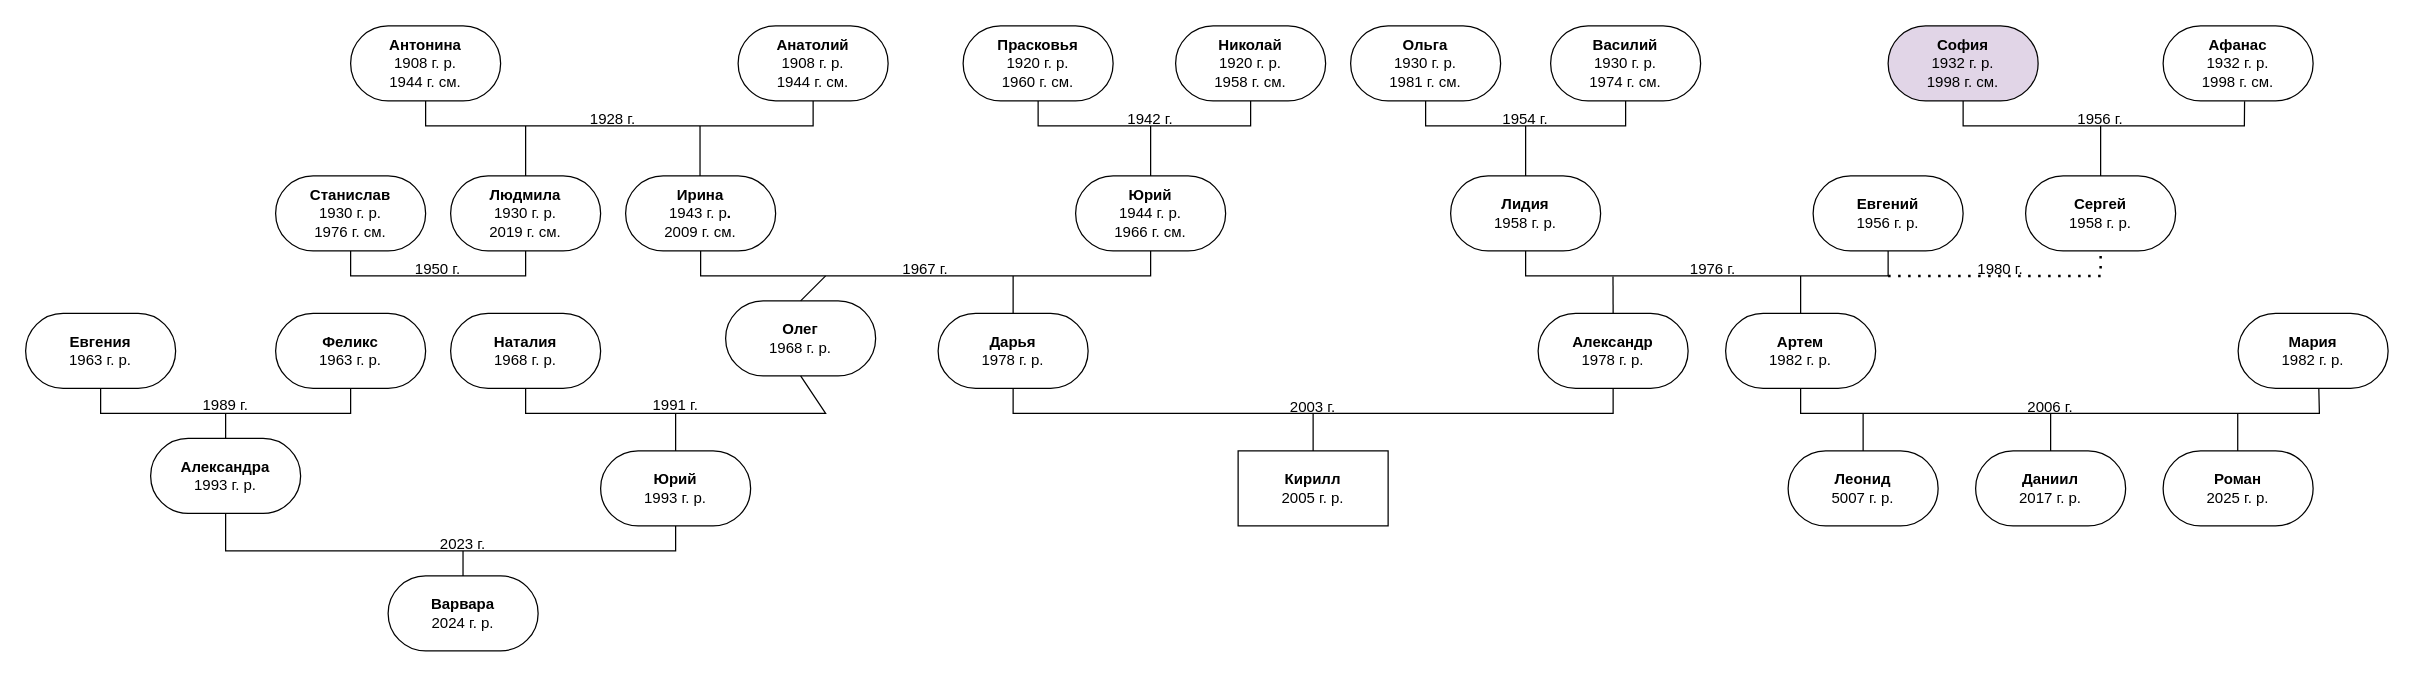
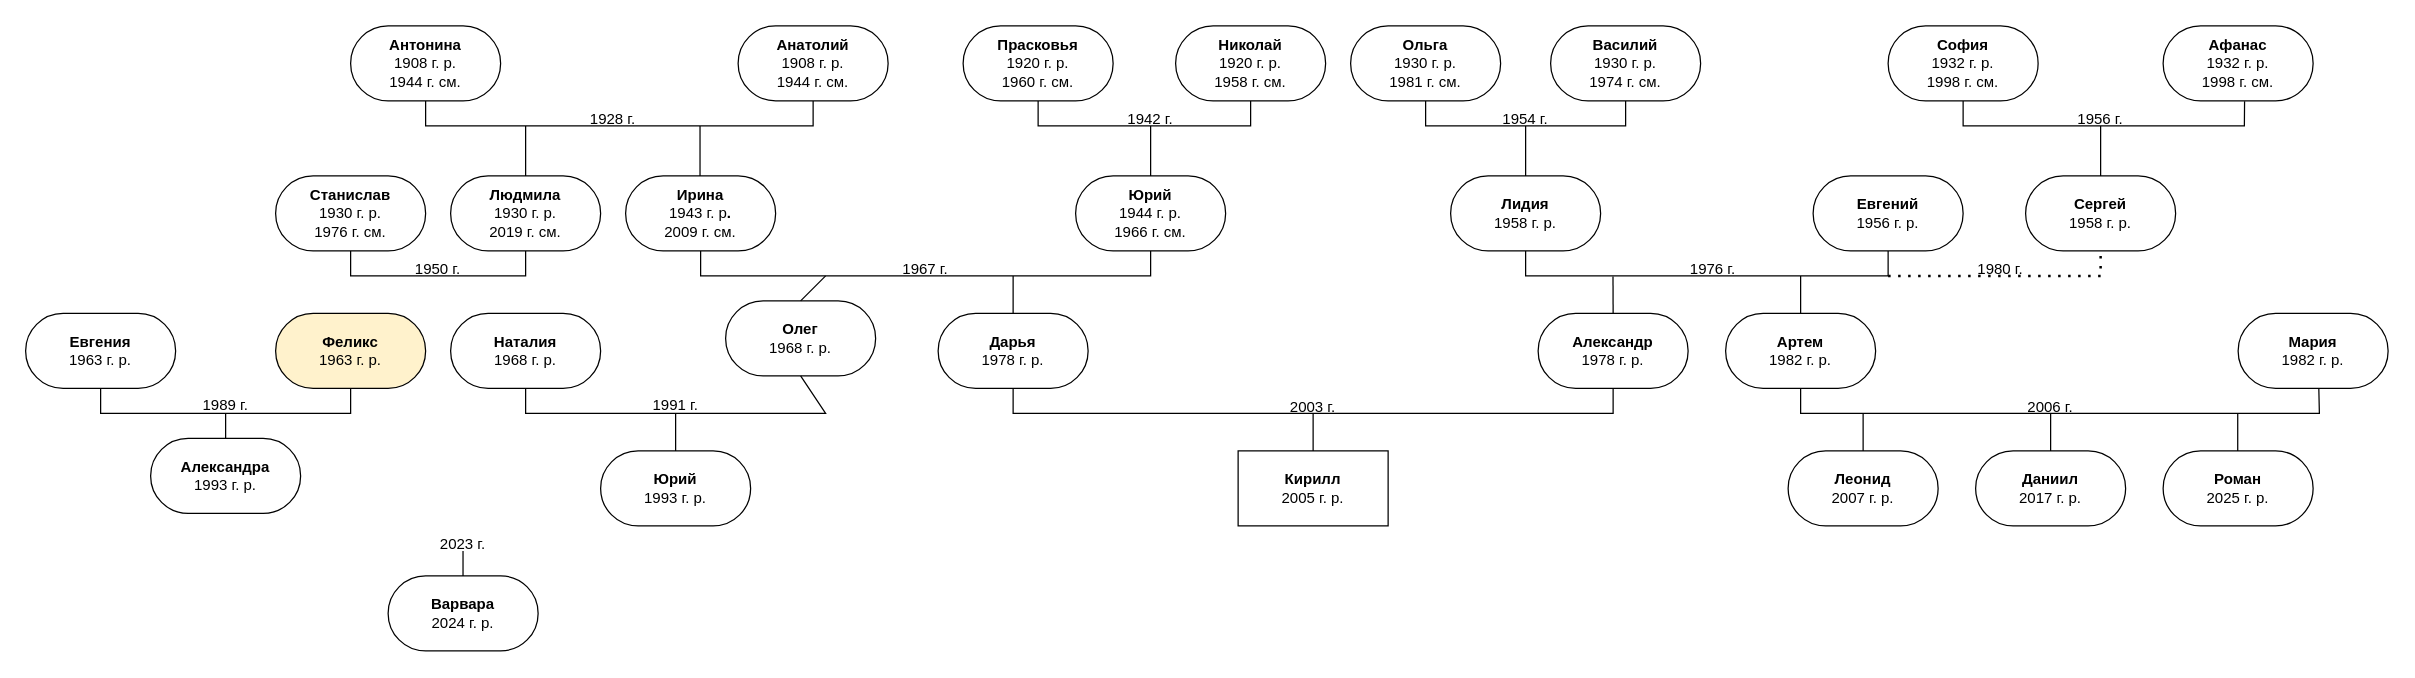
(1963, 63) -> (1963, 63)
(351, 351) -> (351, 351)
(1863, 488) -> (1863, 488)
(445, 551) -> none
